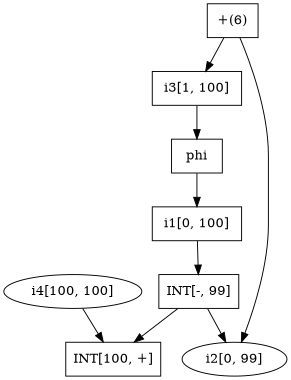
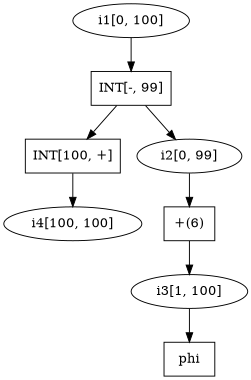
(197, 88) -> (189, 291)
(197, 185) -> none
(268, 185) -> (189, 185)
(197, 224) -> (131, 21)
(90, 321) -> (73, 185)
